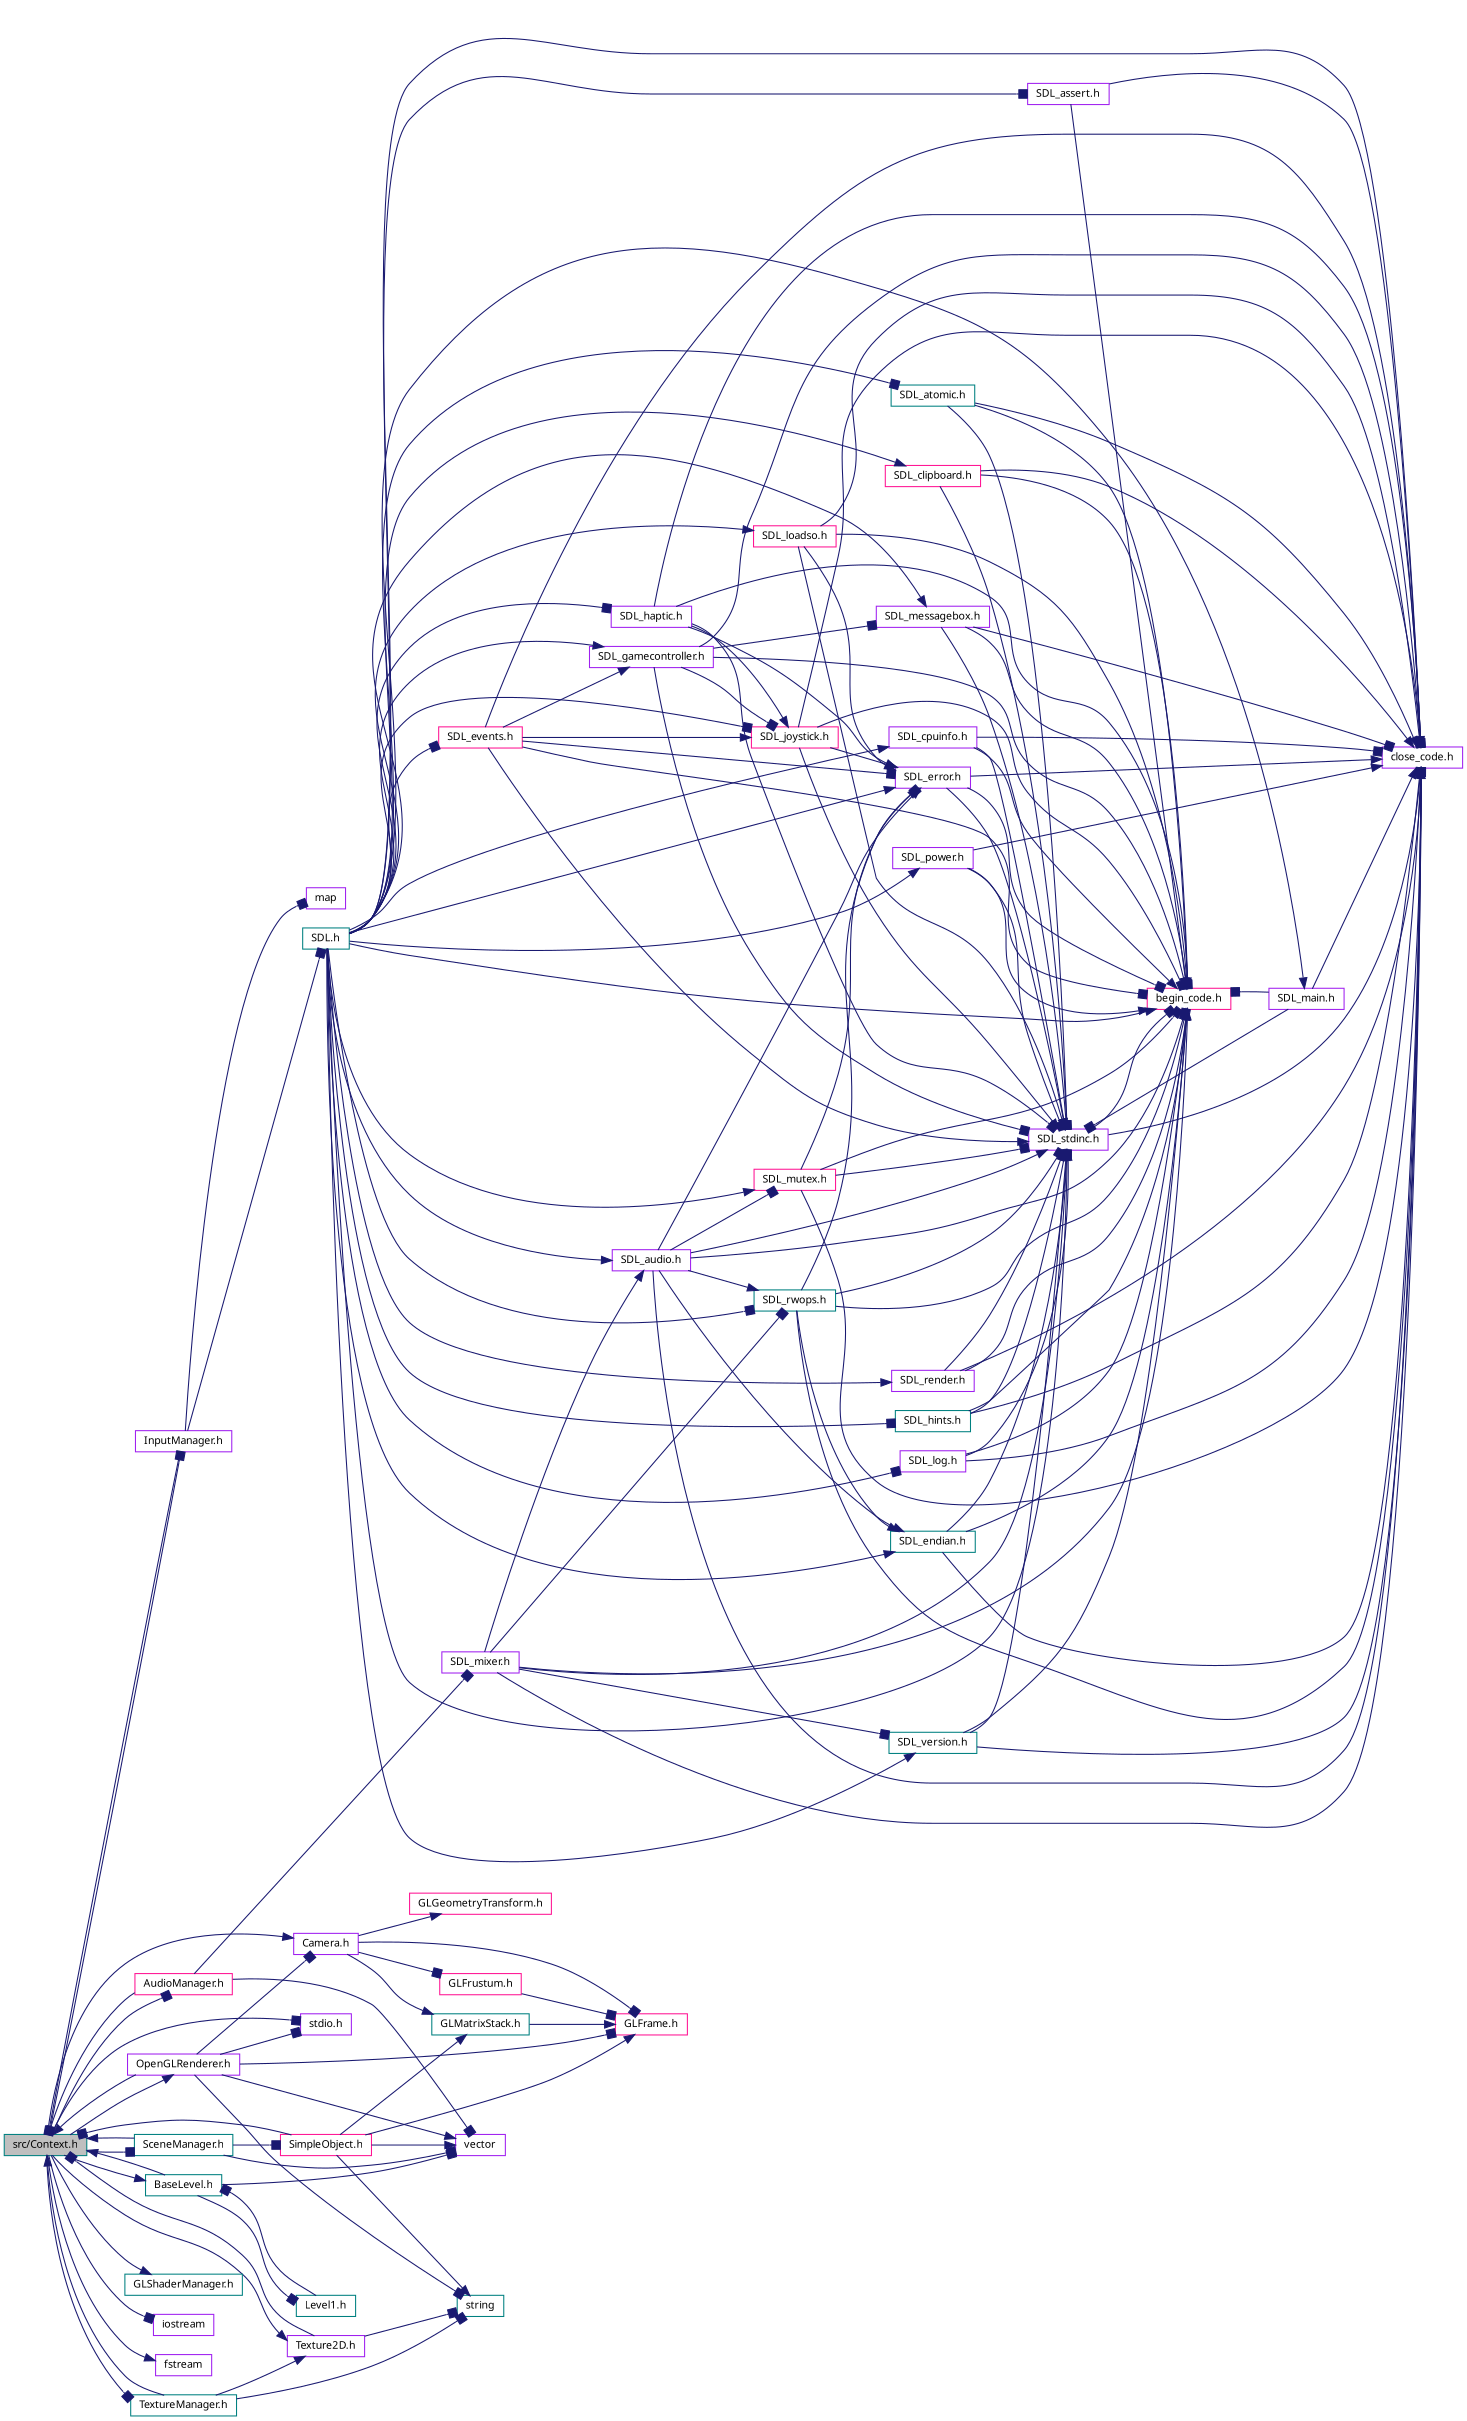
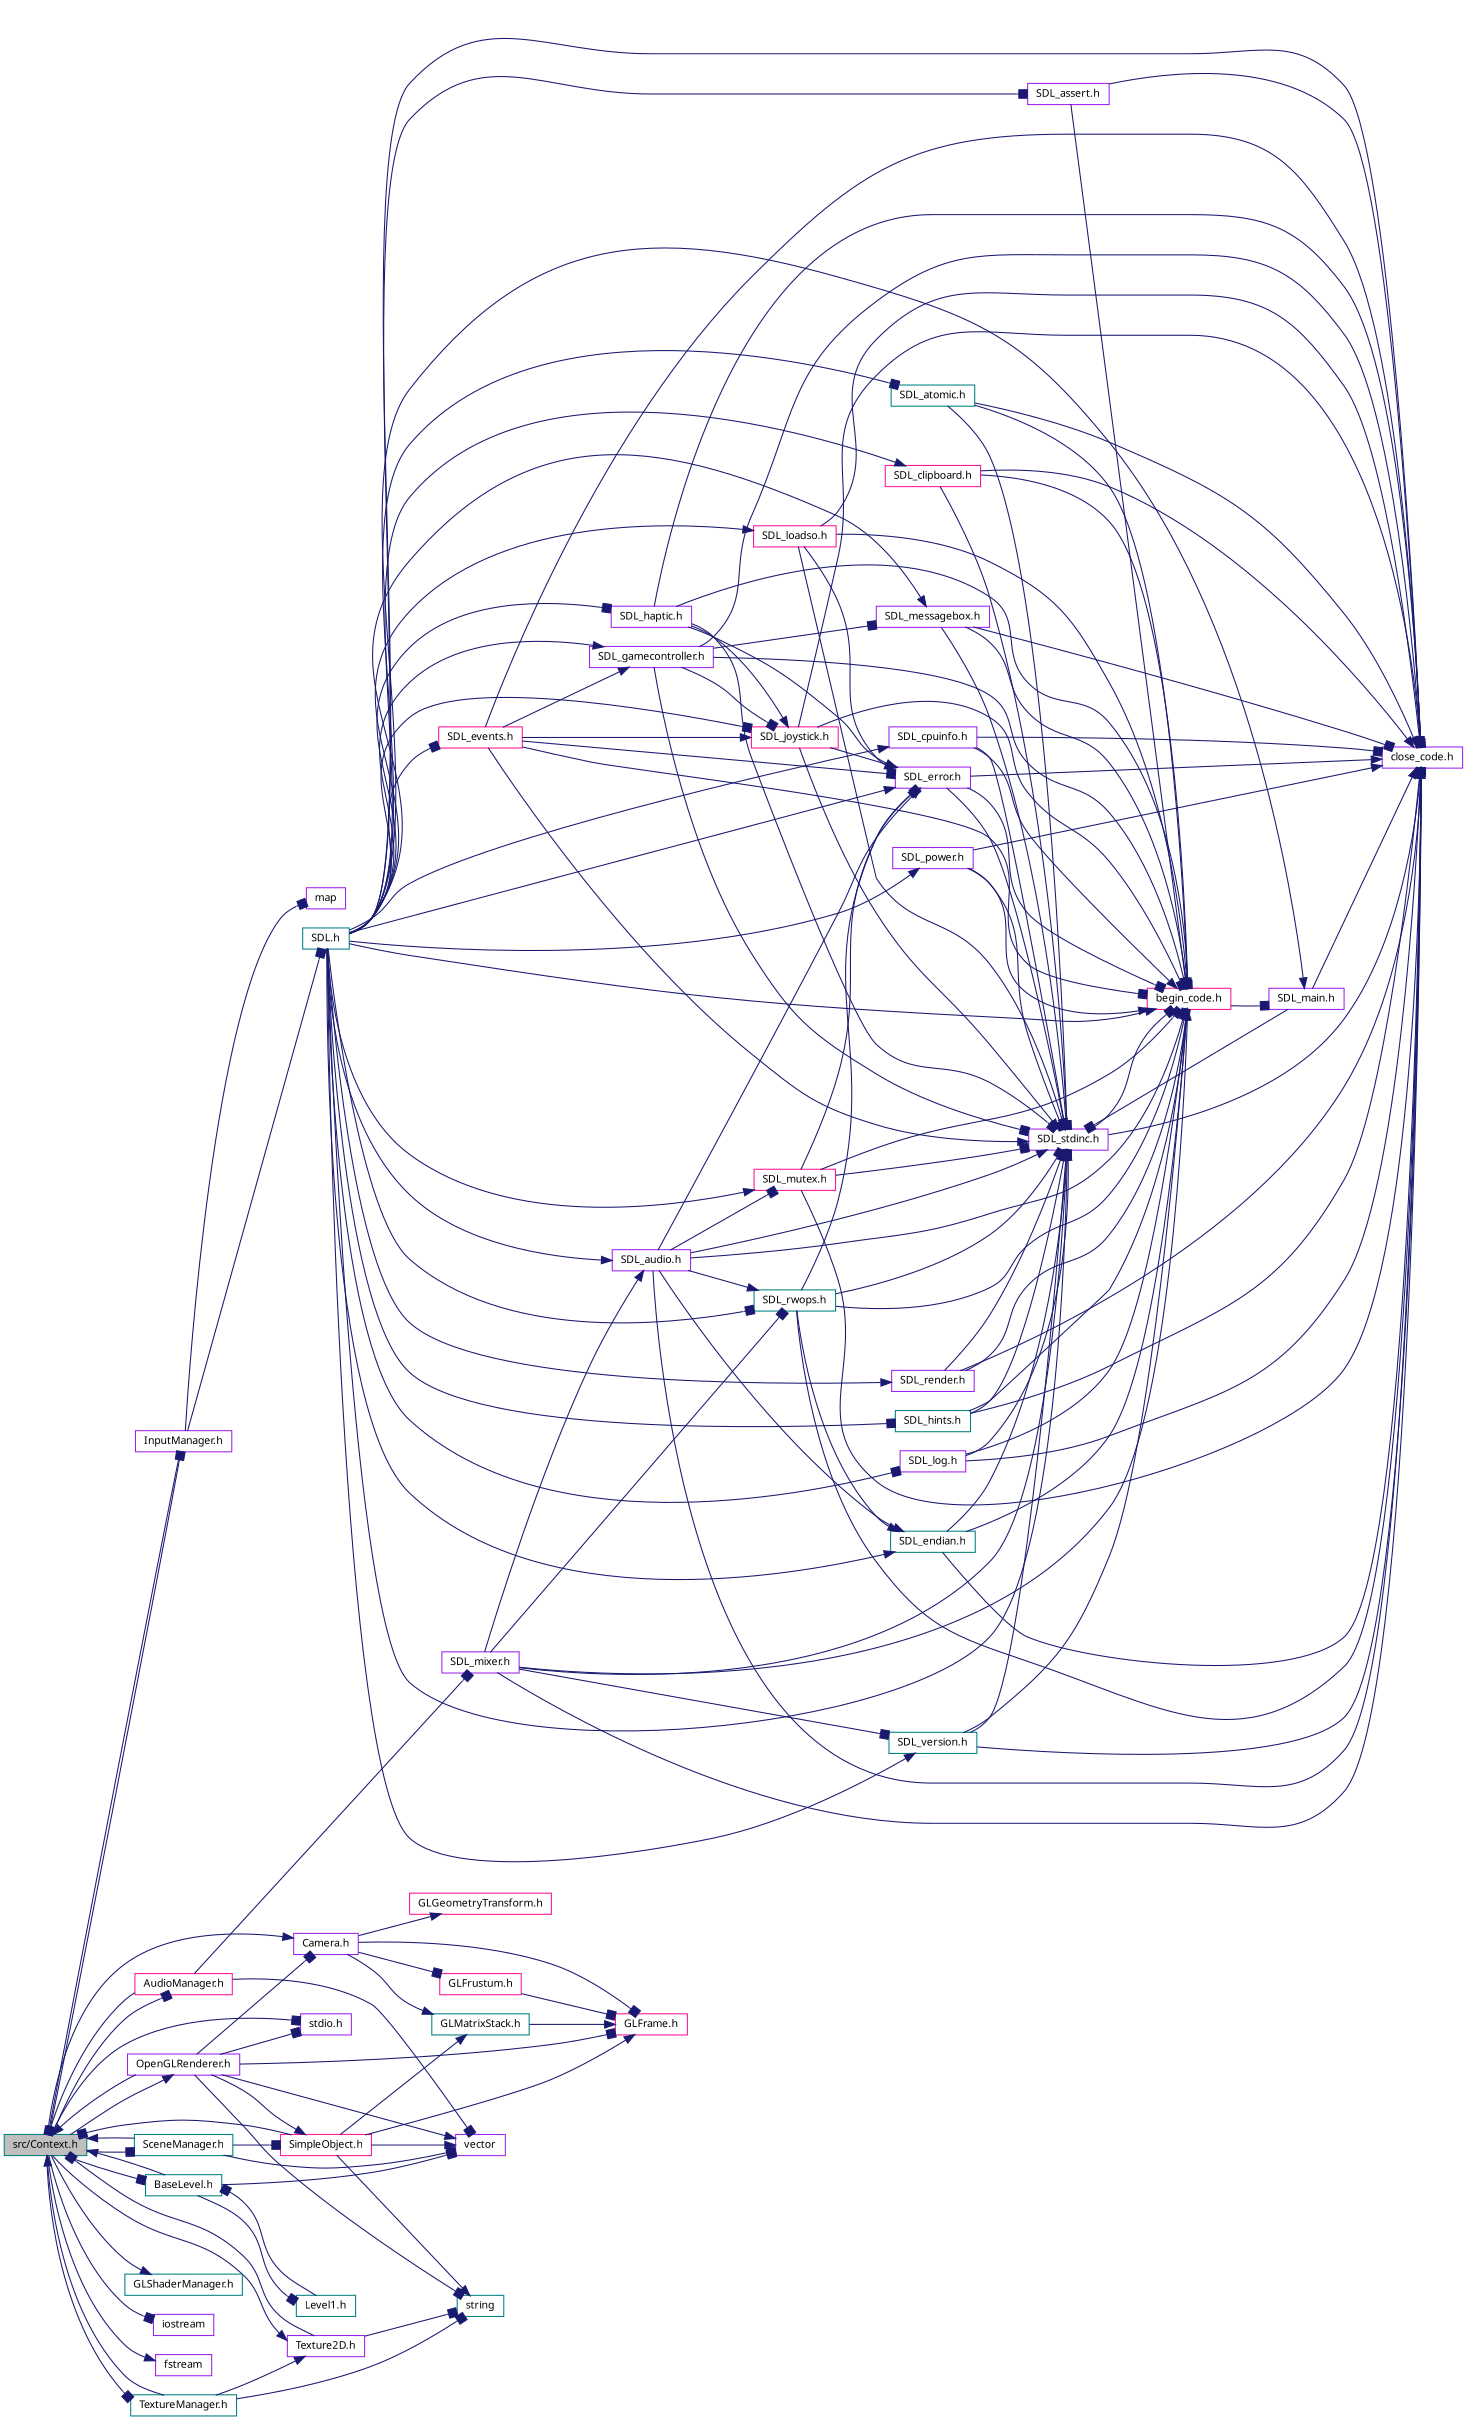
(1255, 992) -> (1245, 1006)
none -> (256, 2099)
(99, 2168) -> (99, 2168)
